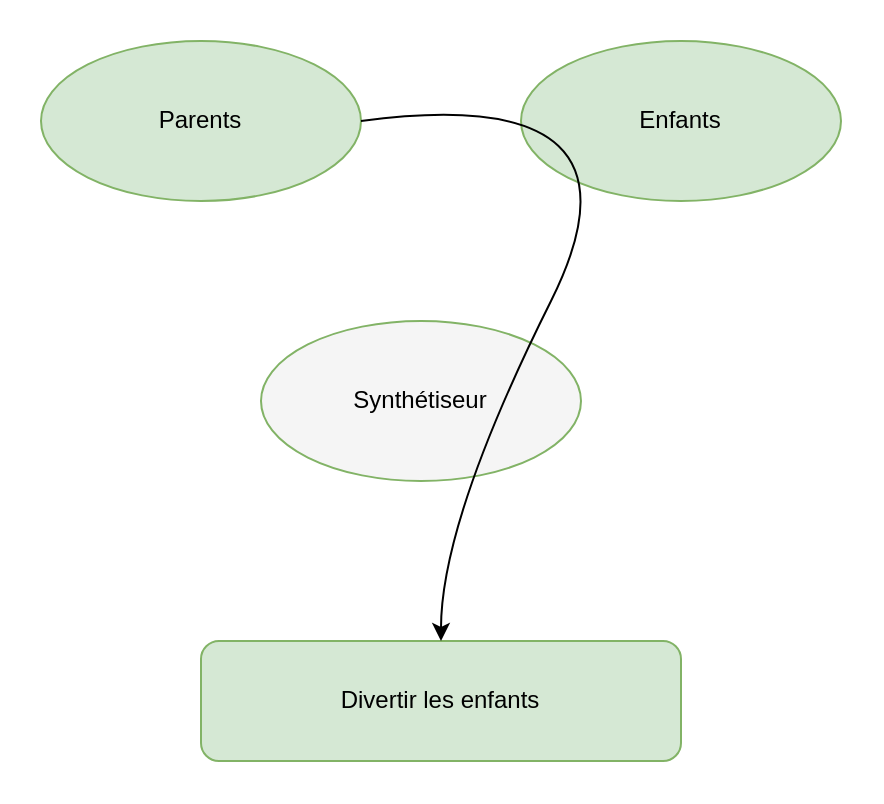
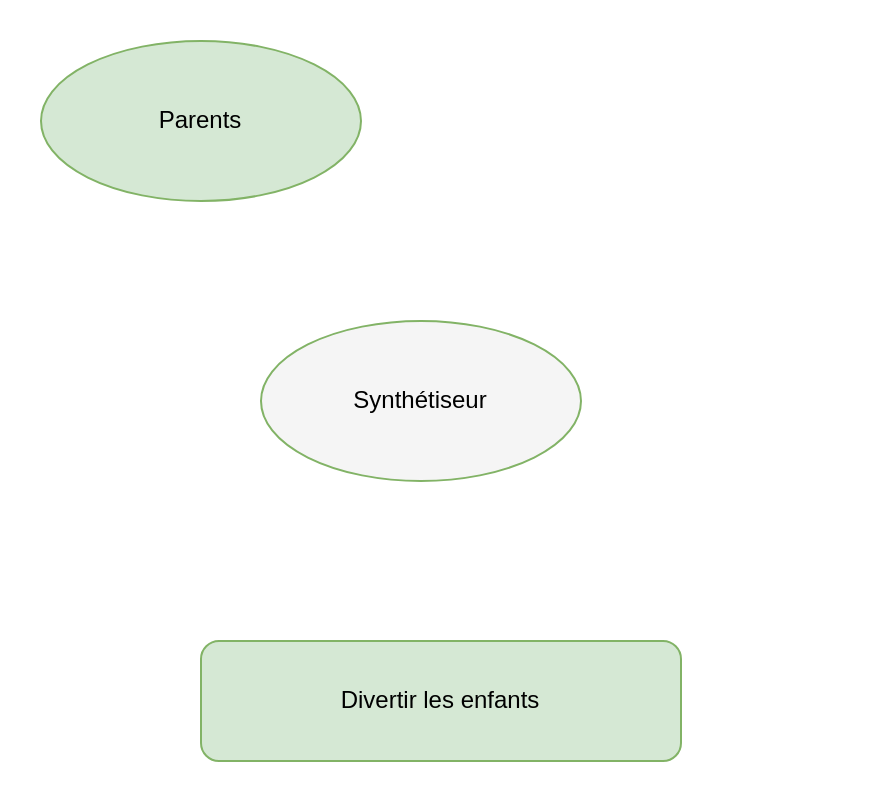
(681, 121) -> none
(556, 290) -> none
